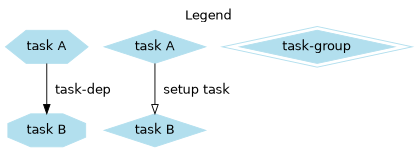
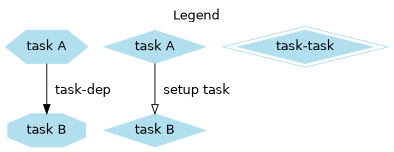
(317, 47) -> (305, 47)
